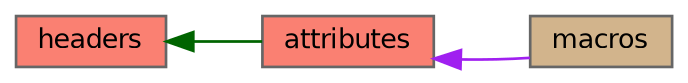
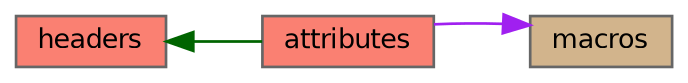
(495, 59) -> (469, 23)
